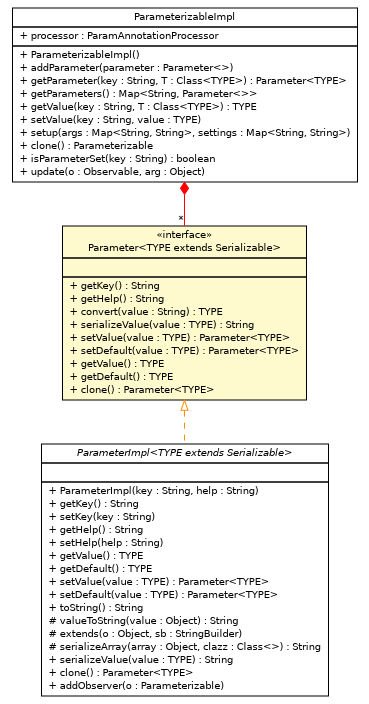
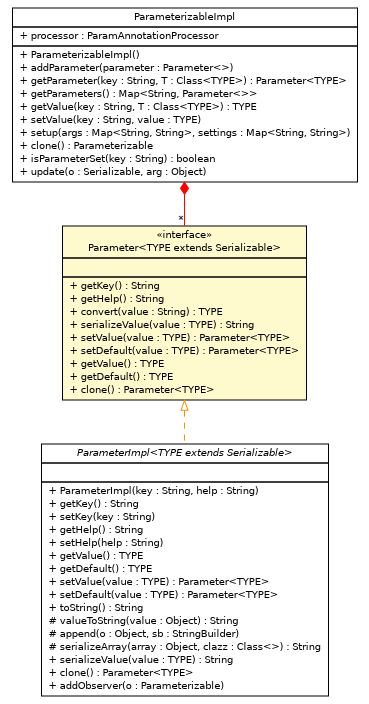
(112, 172) -> (113, 172)
(146, 634) -> (144, 634)
